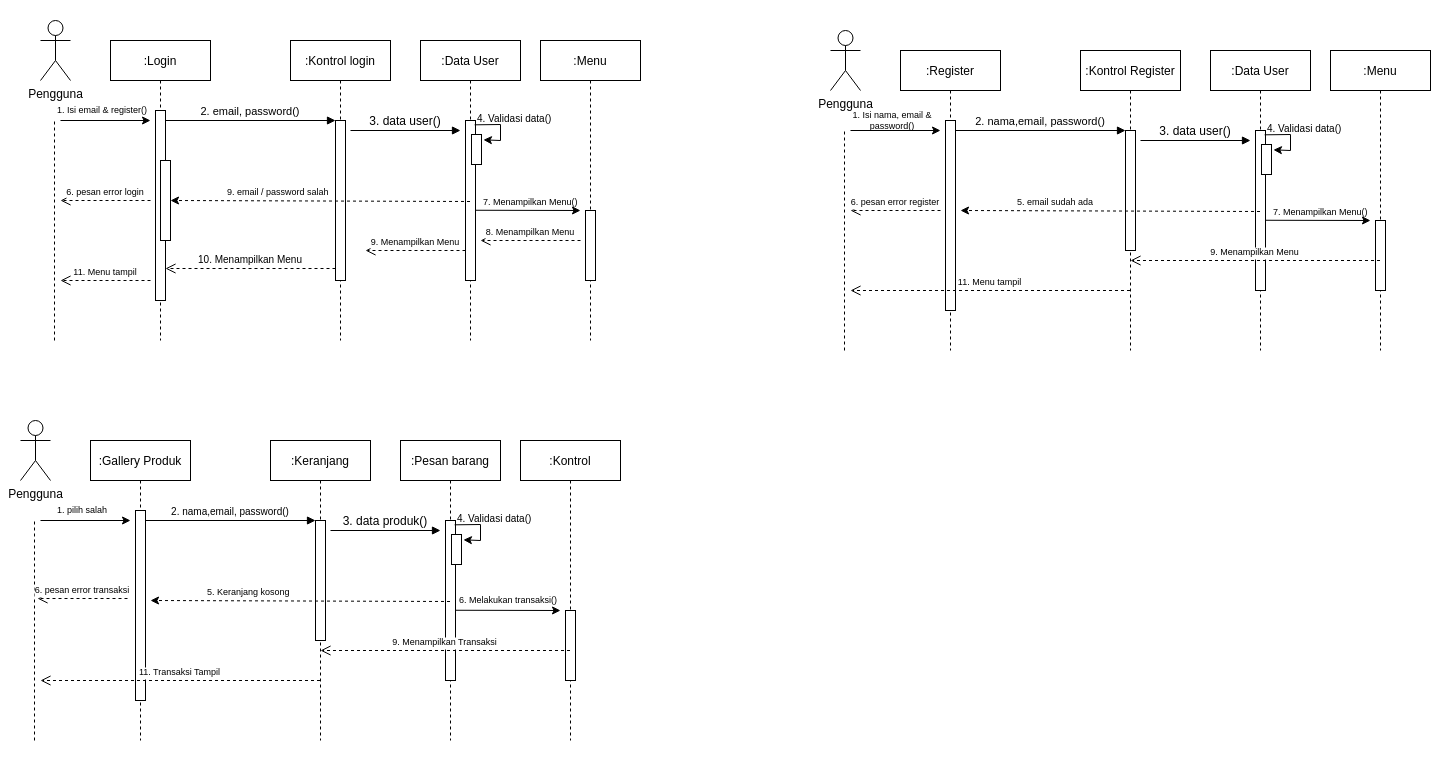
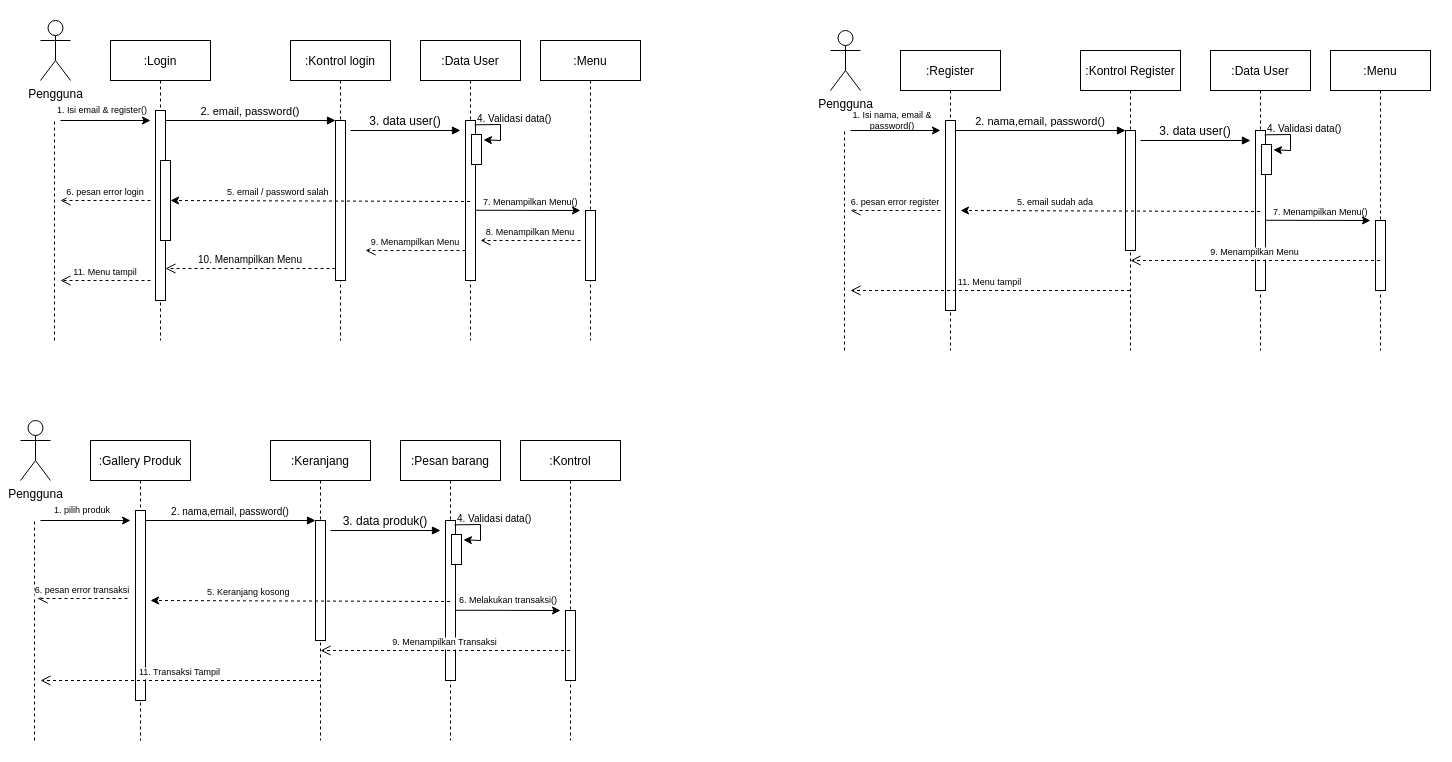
(281, 193) -> (281, 193)
(83, 511) -> (83, 511)
